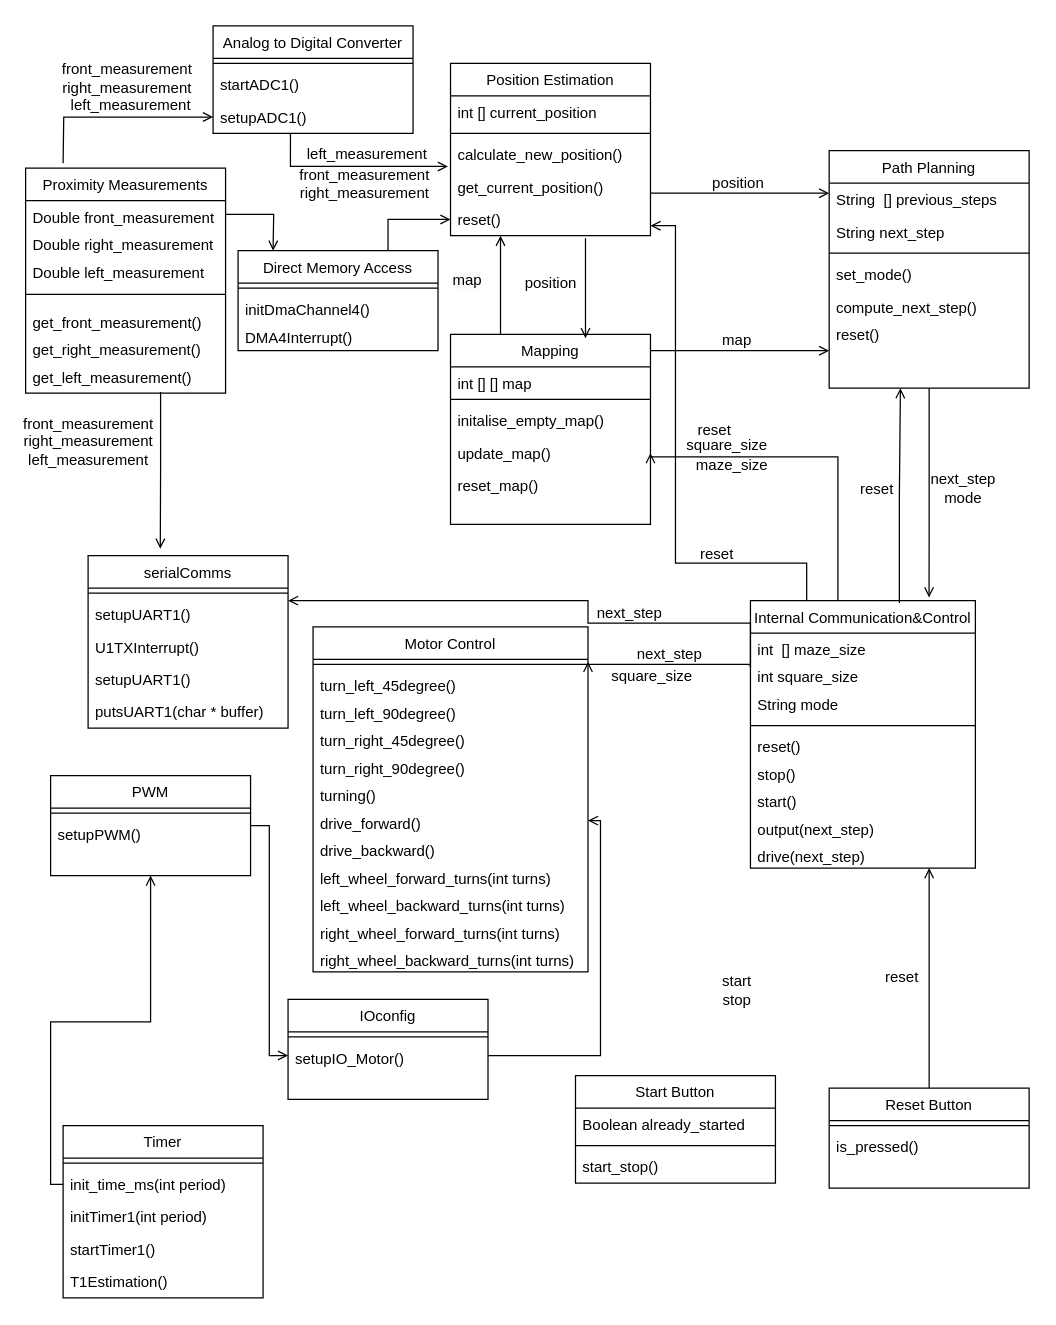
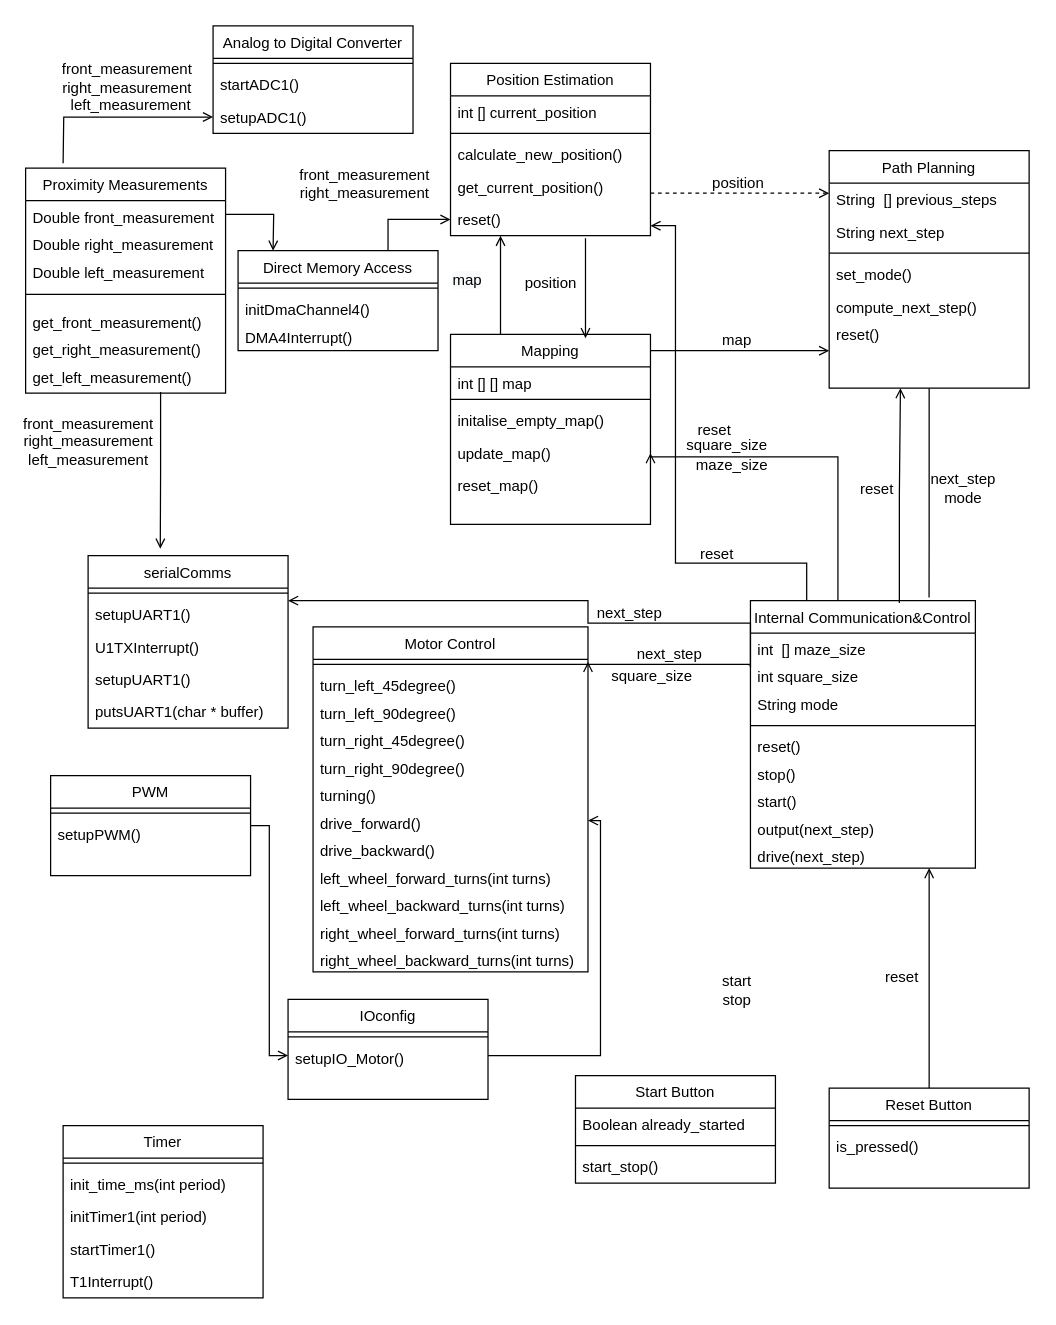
(353, 166) -> none
(737, 193) -> (737, 193)
(929, 591) -> (929, 592)
(86, 1022) -> none
(125, 1283) -> (125, 1283)
